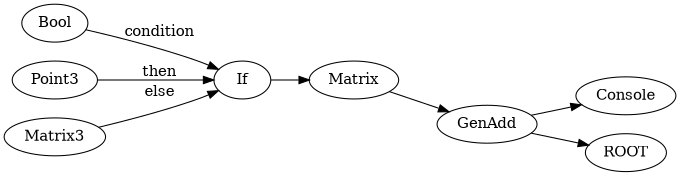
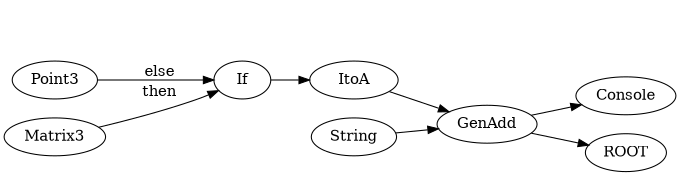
(55, 23) -> none
(160, 72) -> (160, 72)
(354, 80) -> (354, 80)
(160, 92) -> (160, 92)
none -> (354, 137)
